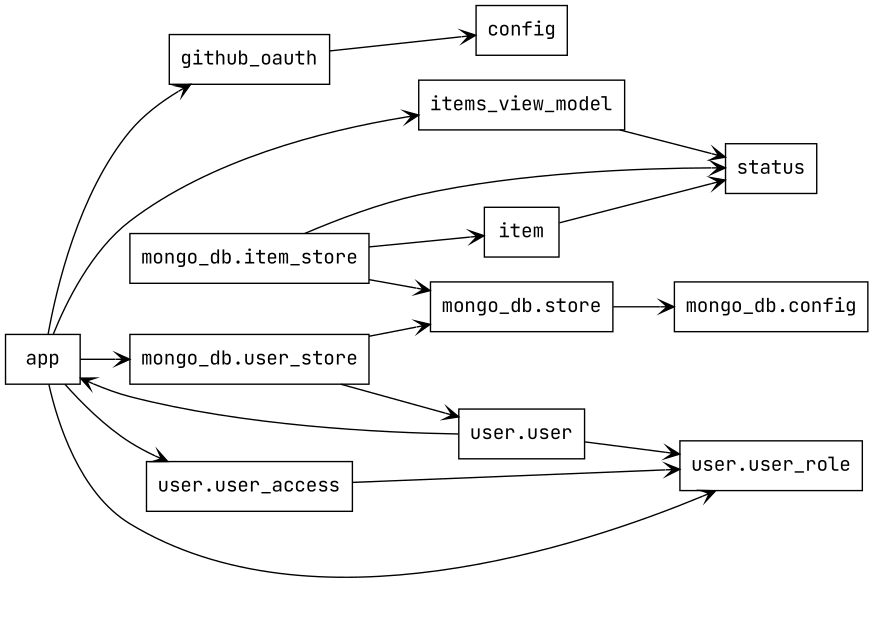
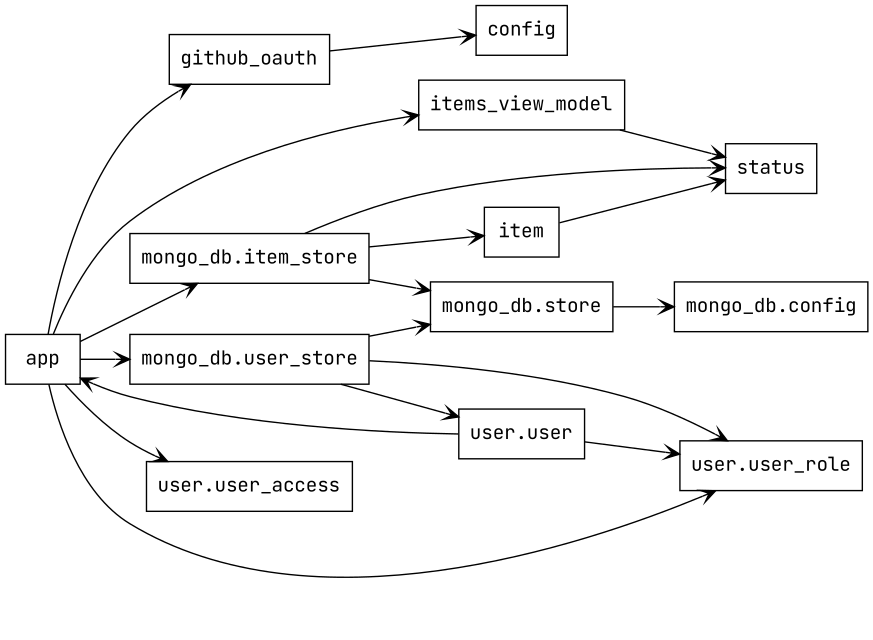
none -> (132, 316)
(509, 476) -> (546, 379)
